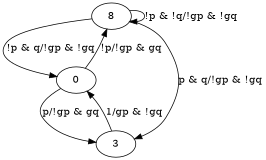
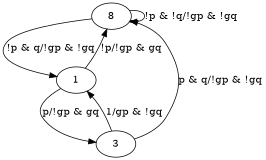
(178, 75) -> (179, 82)
(76, 80) -> (76, 80)
